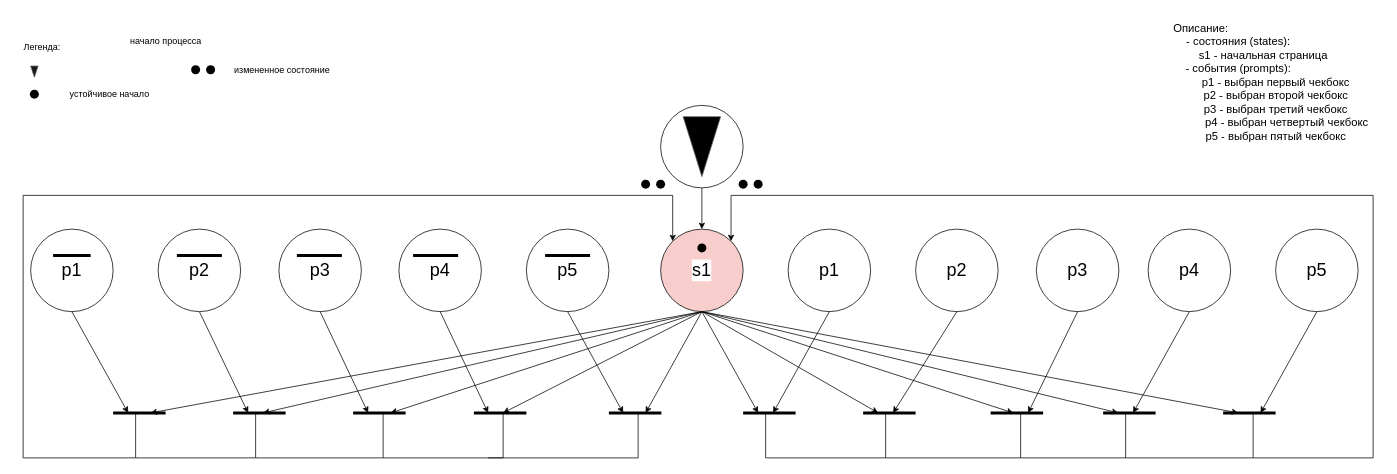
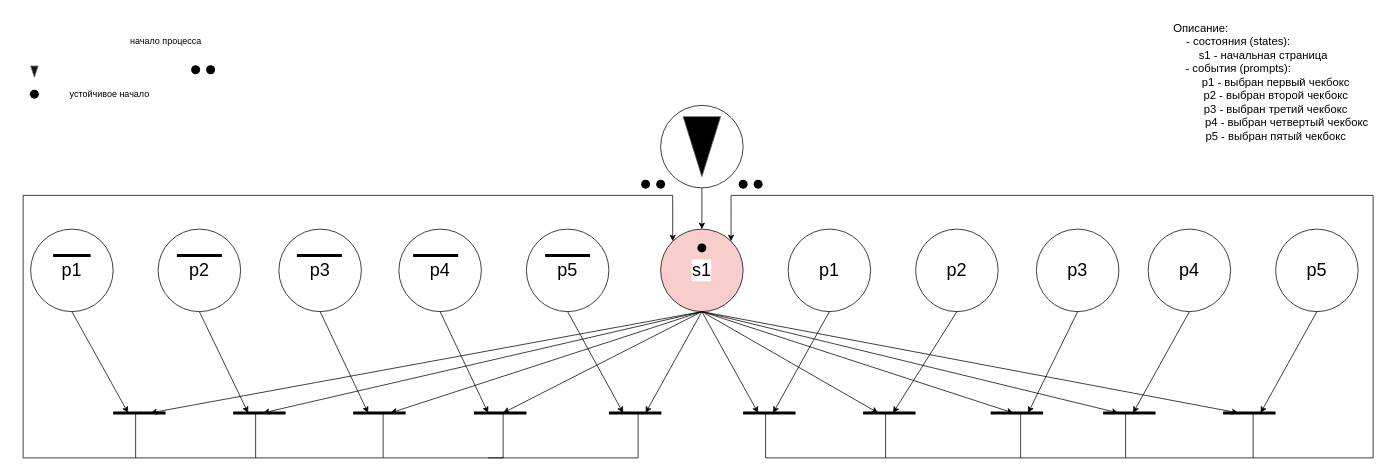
(42, 47) -> none
(282, 70) -> none
